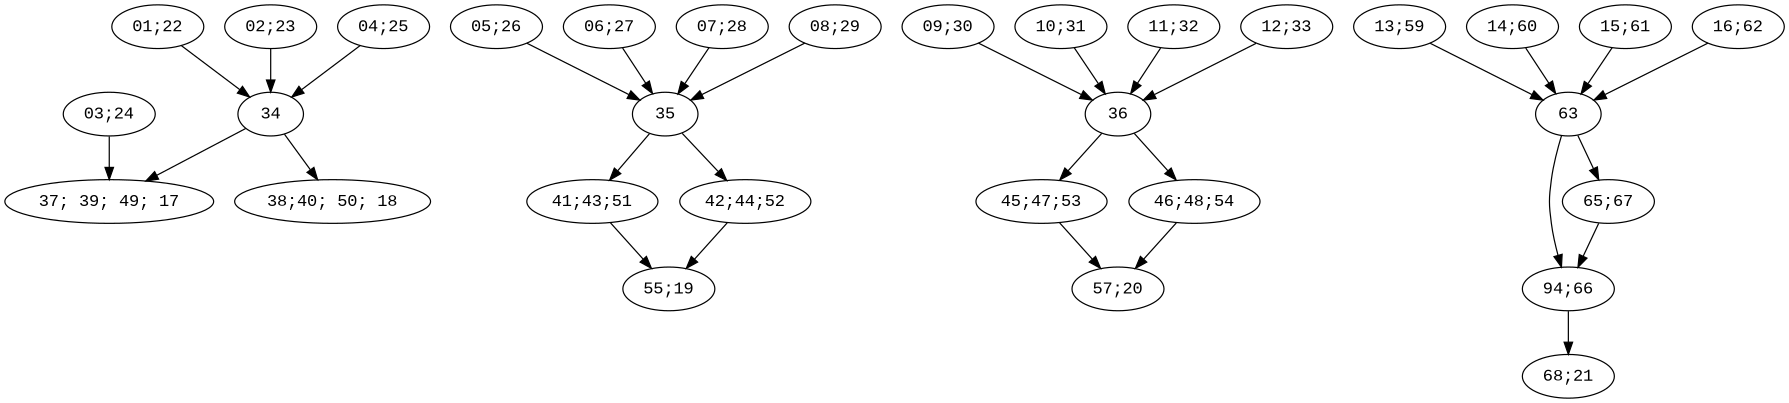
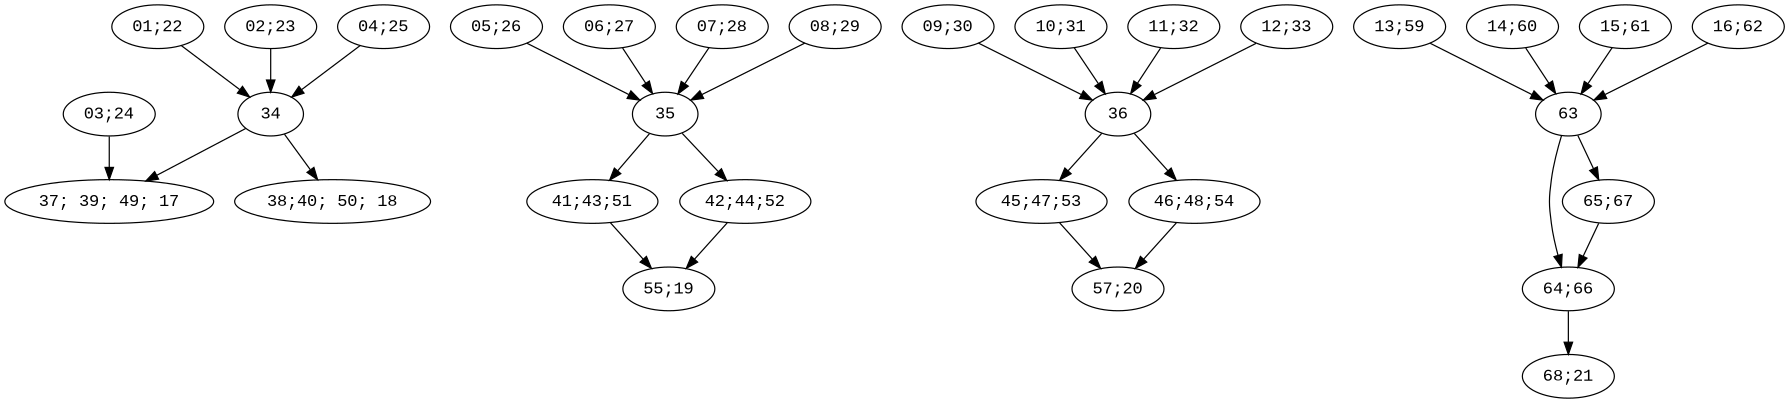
(1568, 289) -> (1568, 289)
